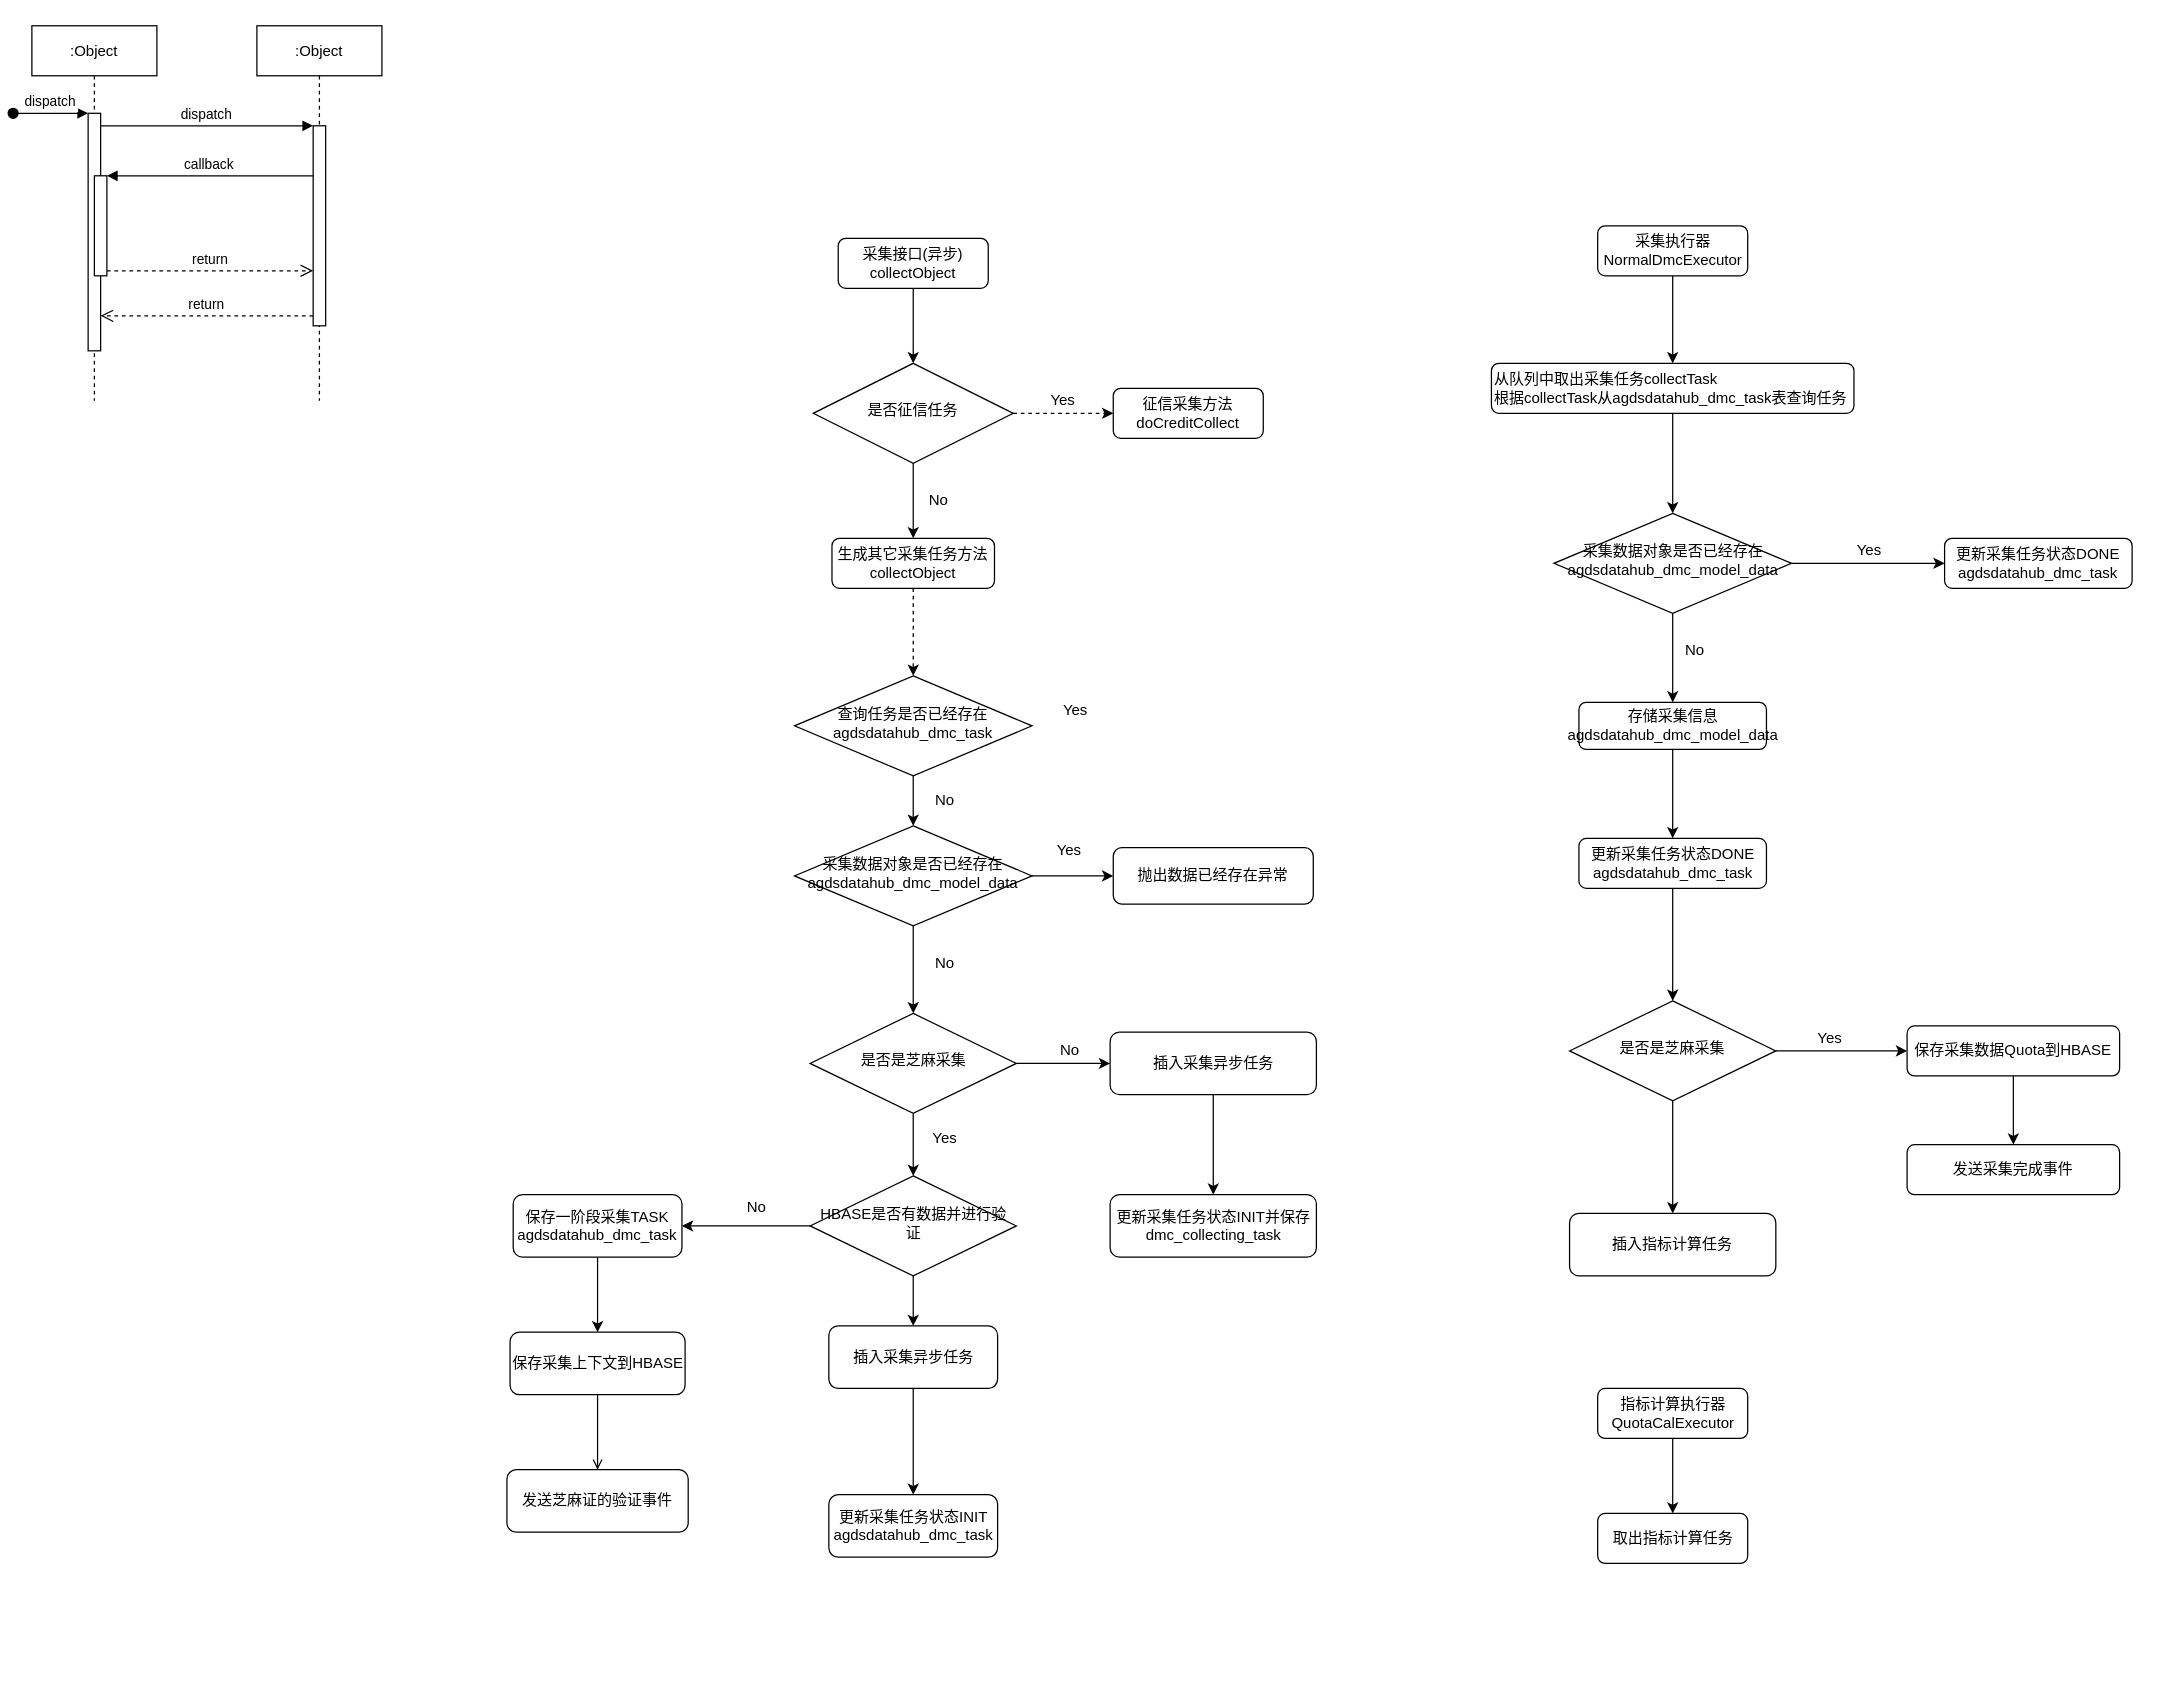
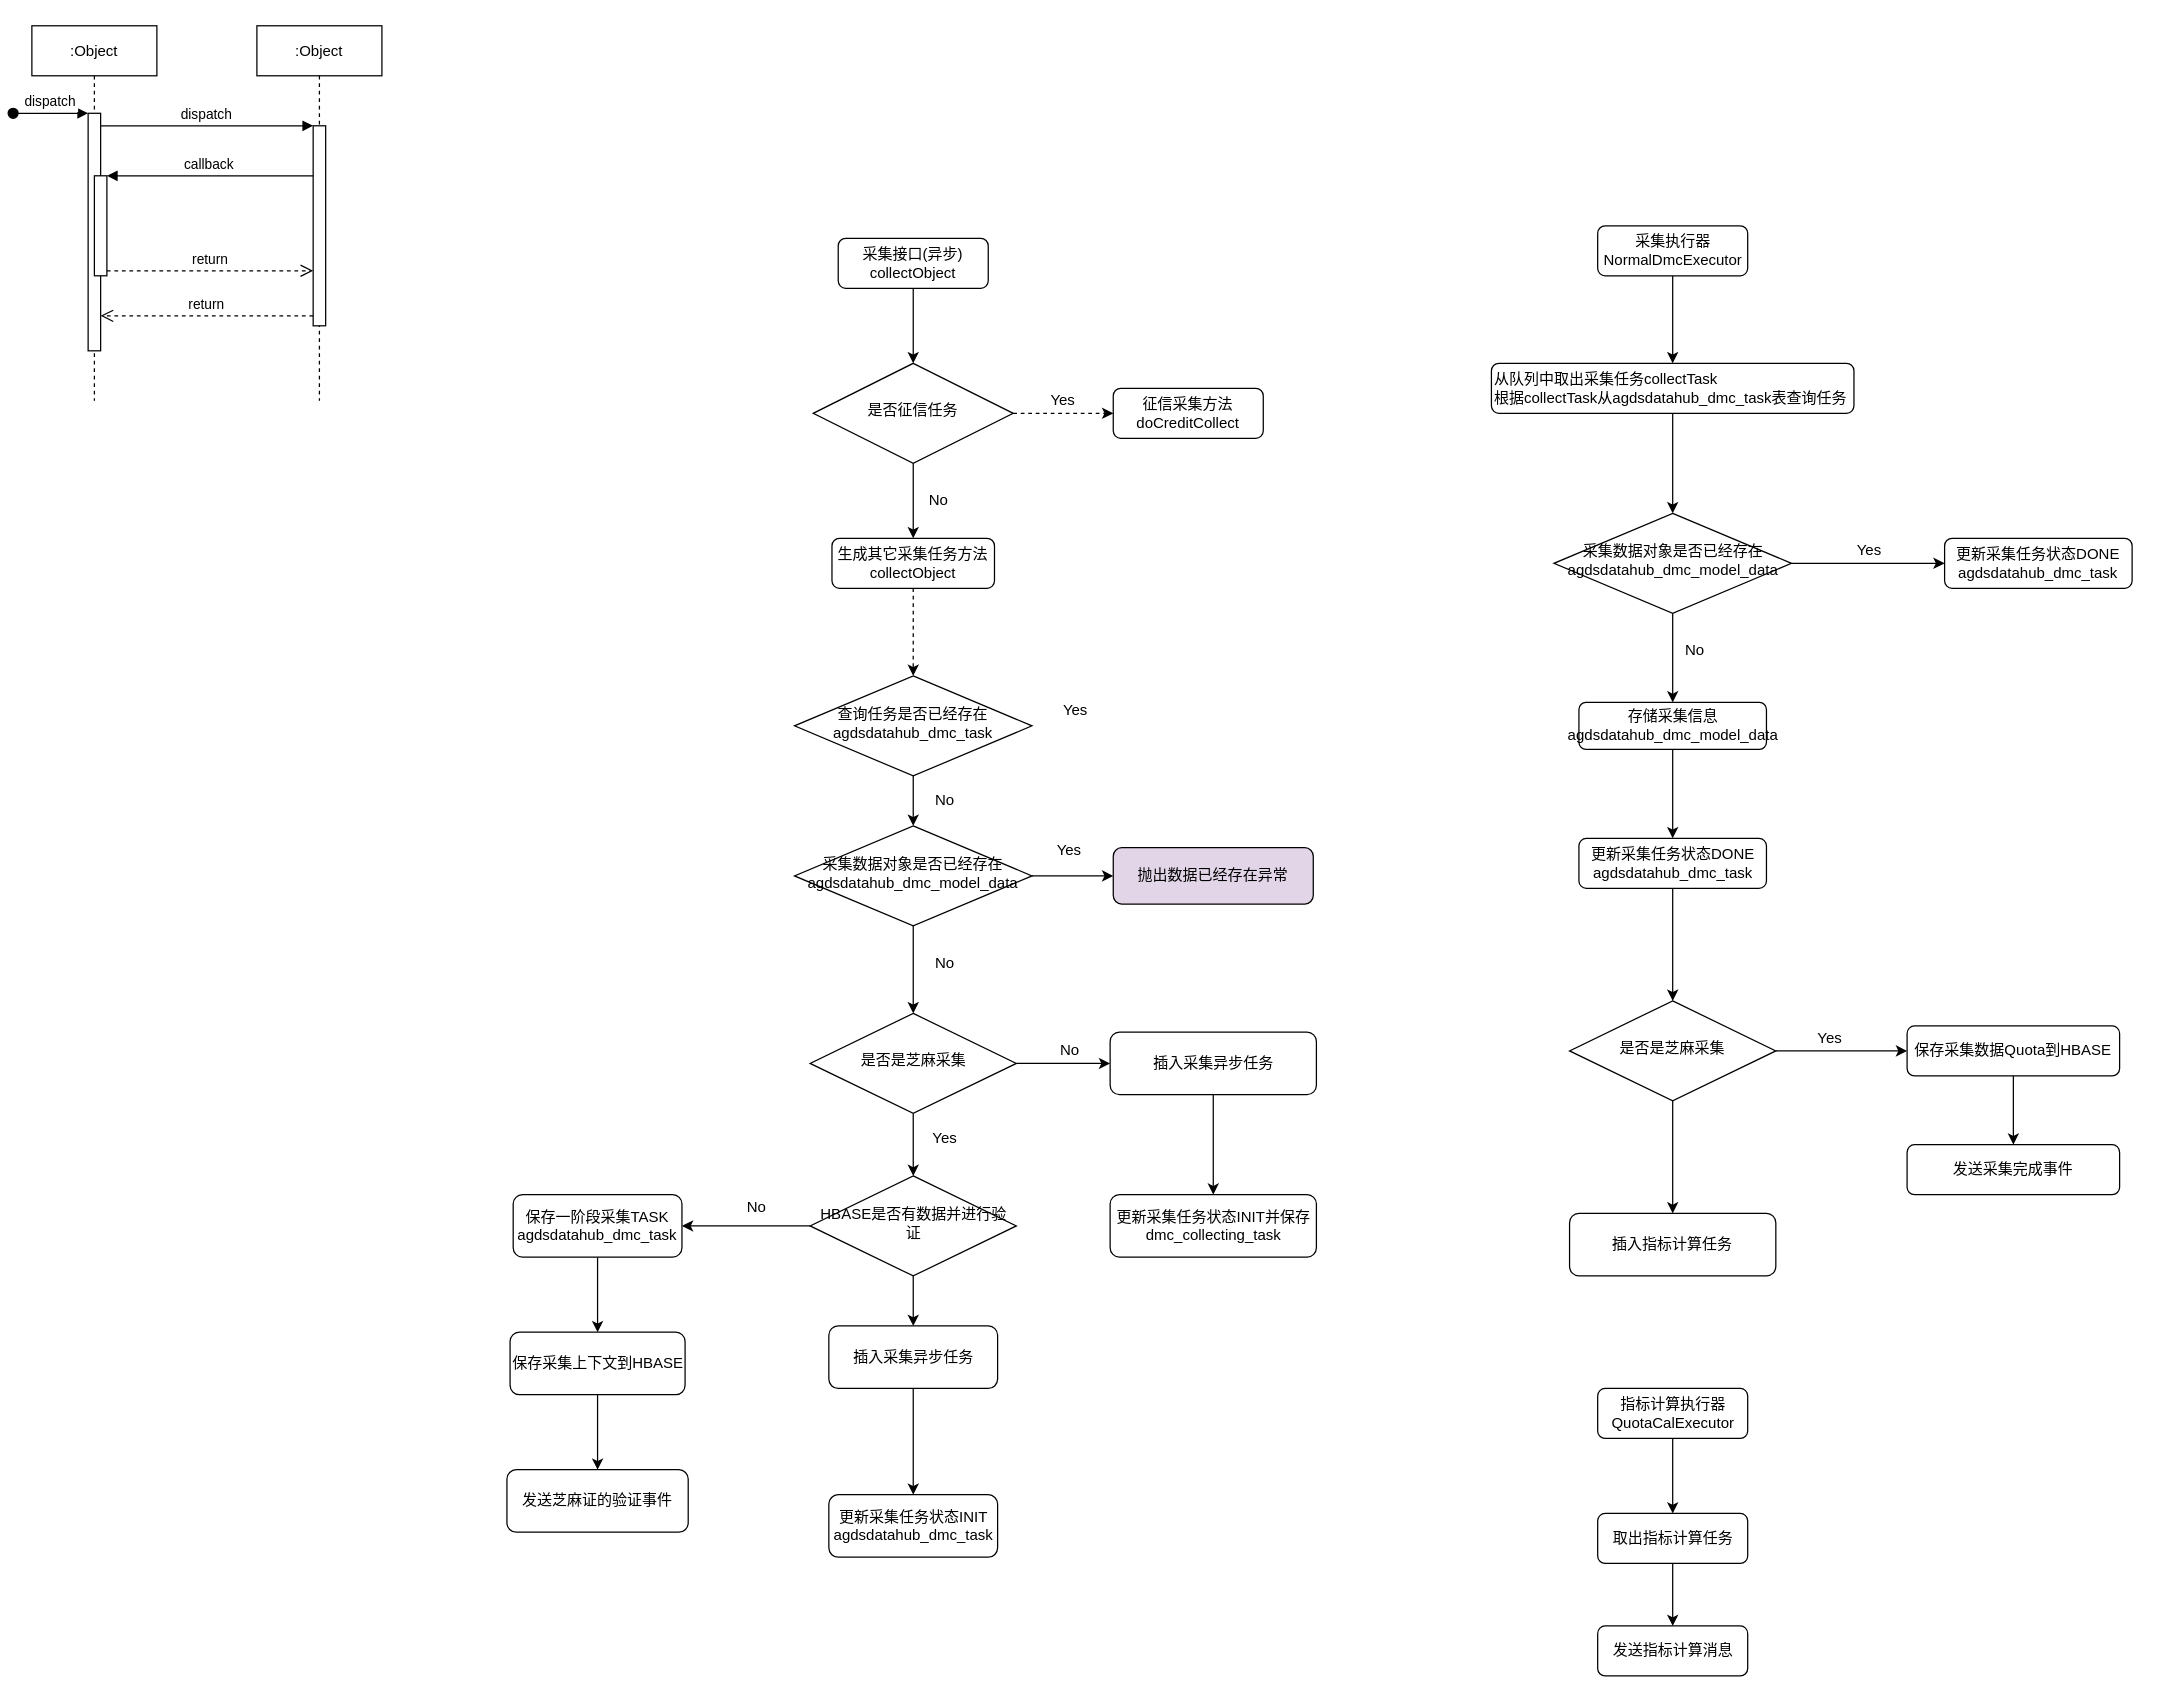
(1213, 876) -> (1213, 876)
(598, 1462) -> (598, 1459)
none -> (1673, 1590)
none -> (1673, 1651)
